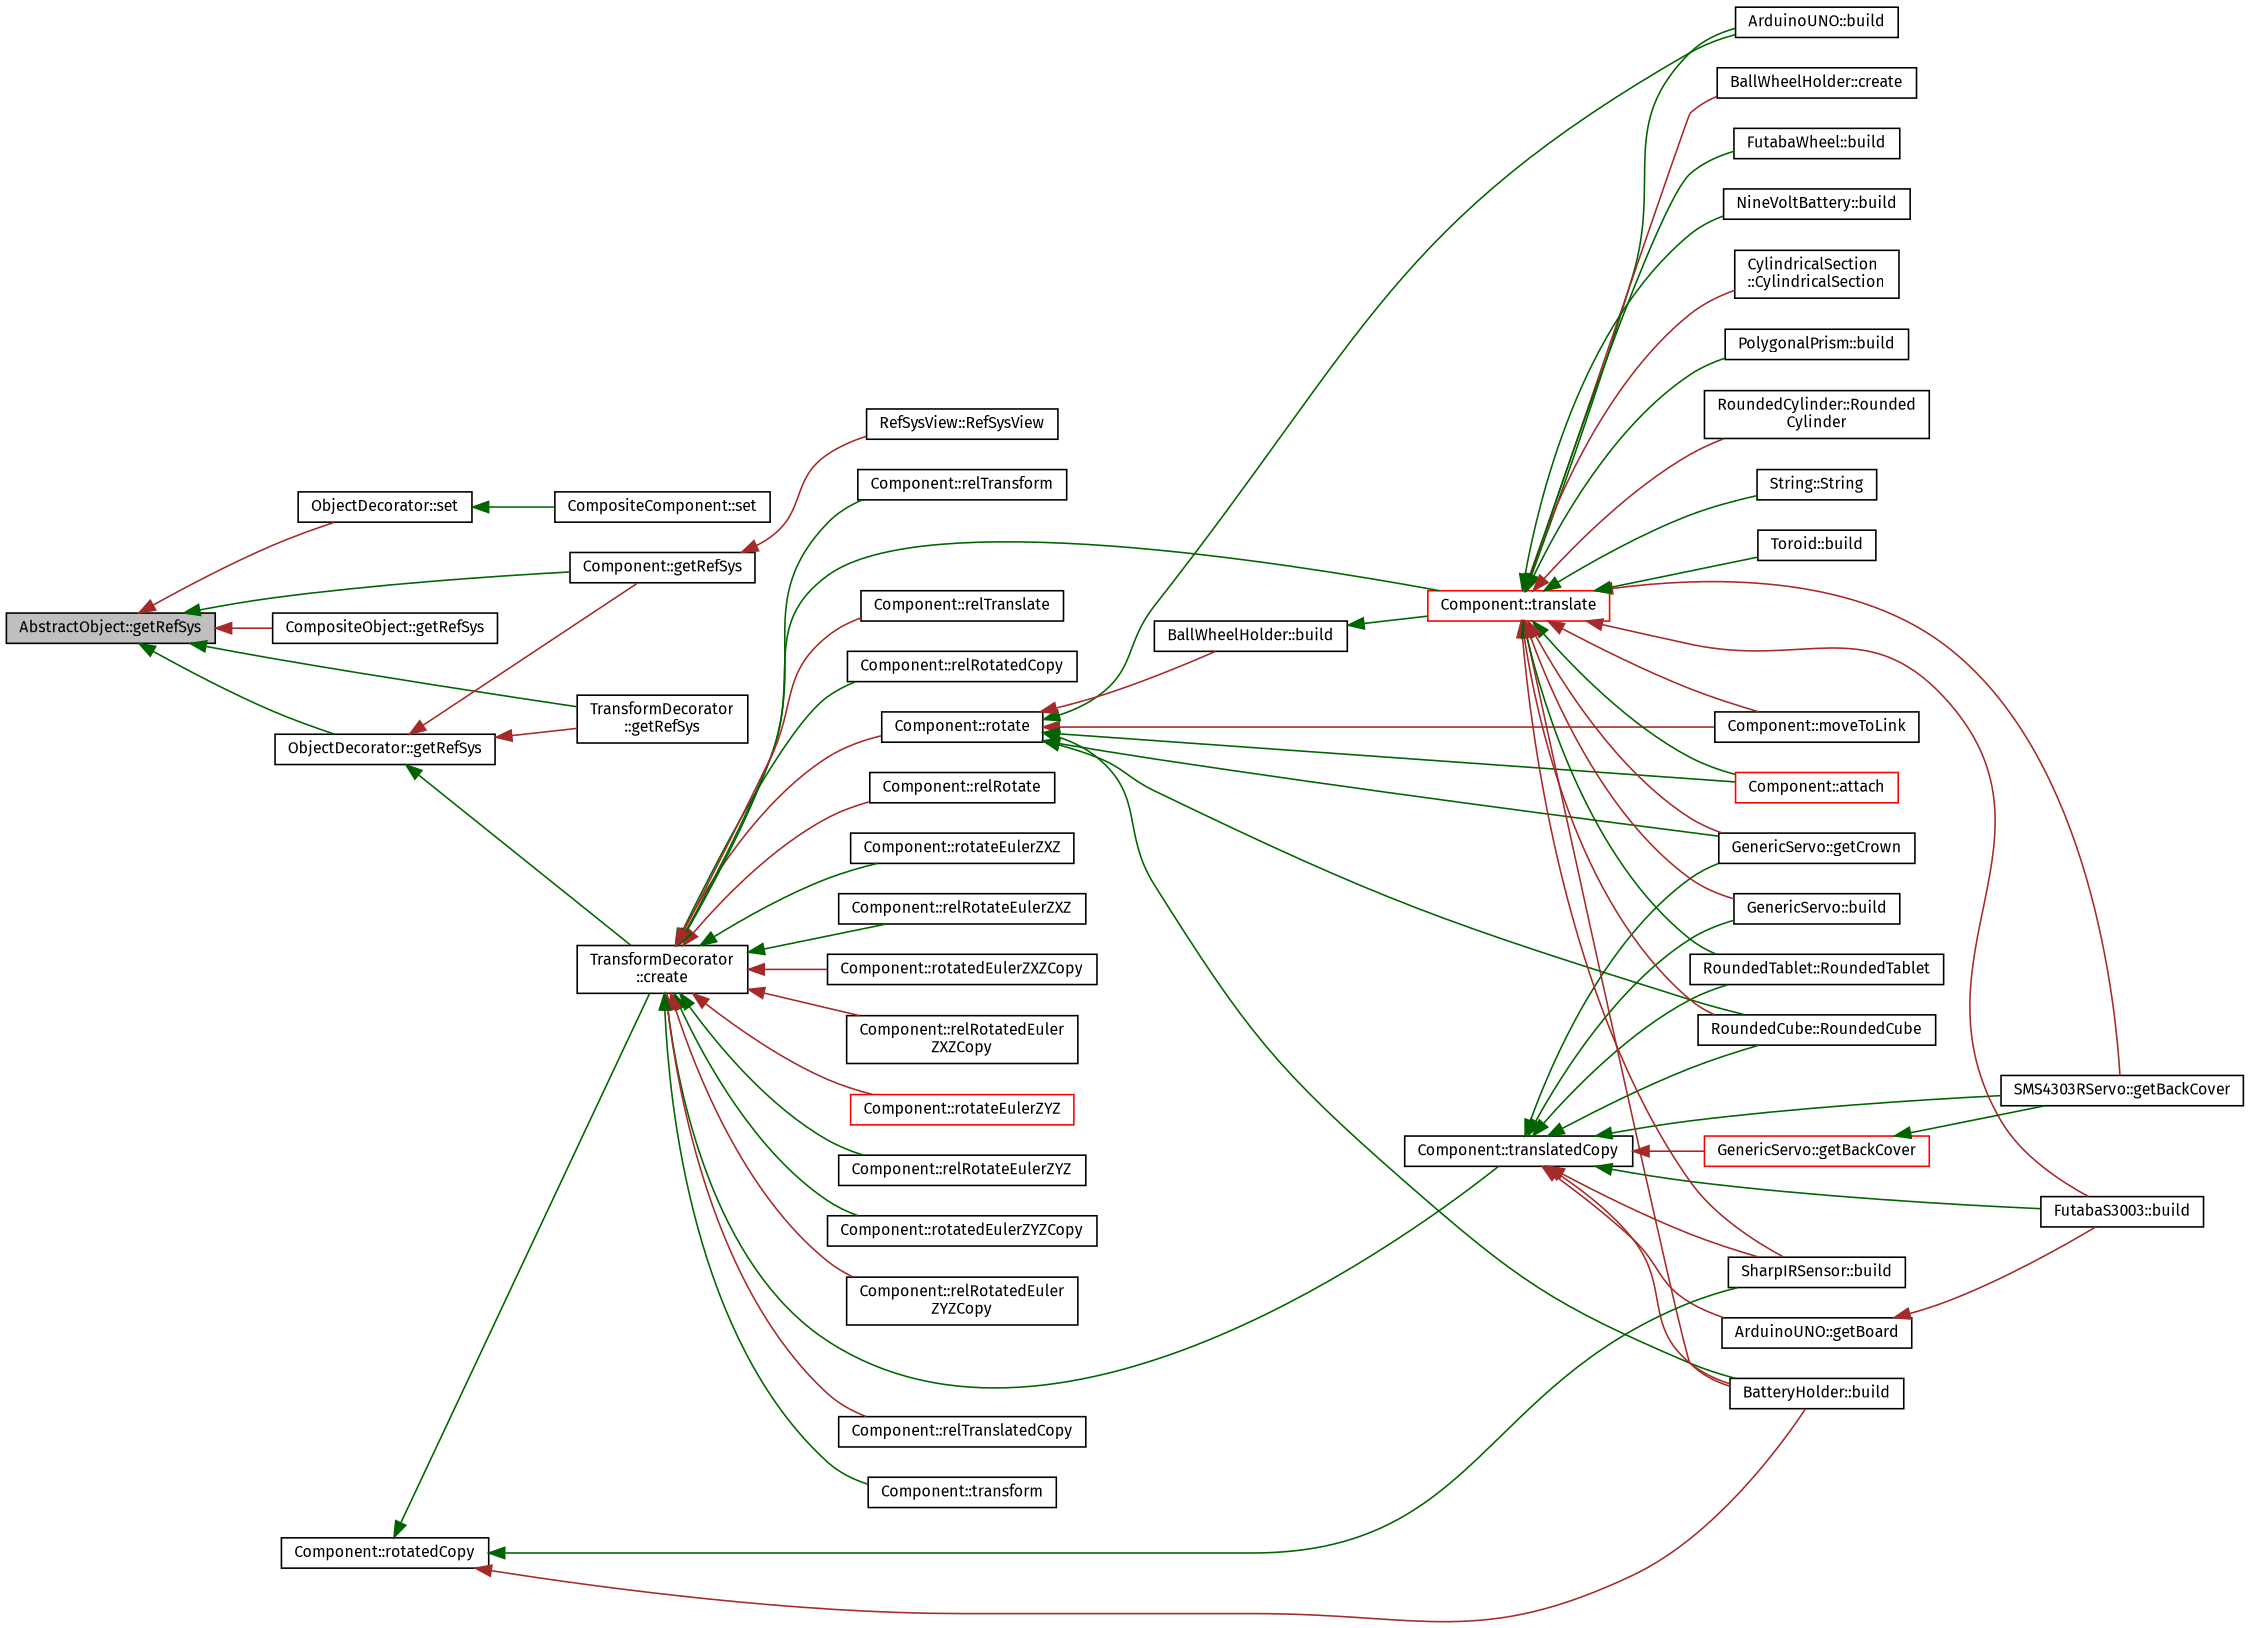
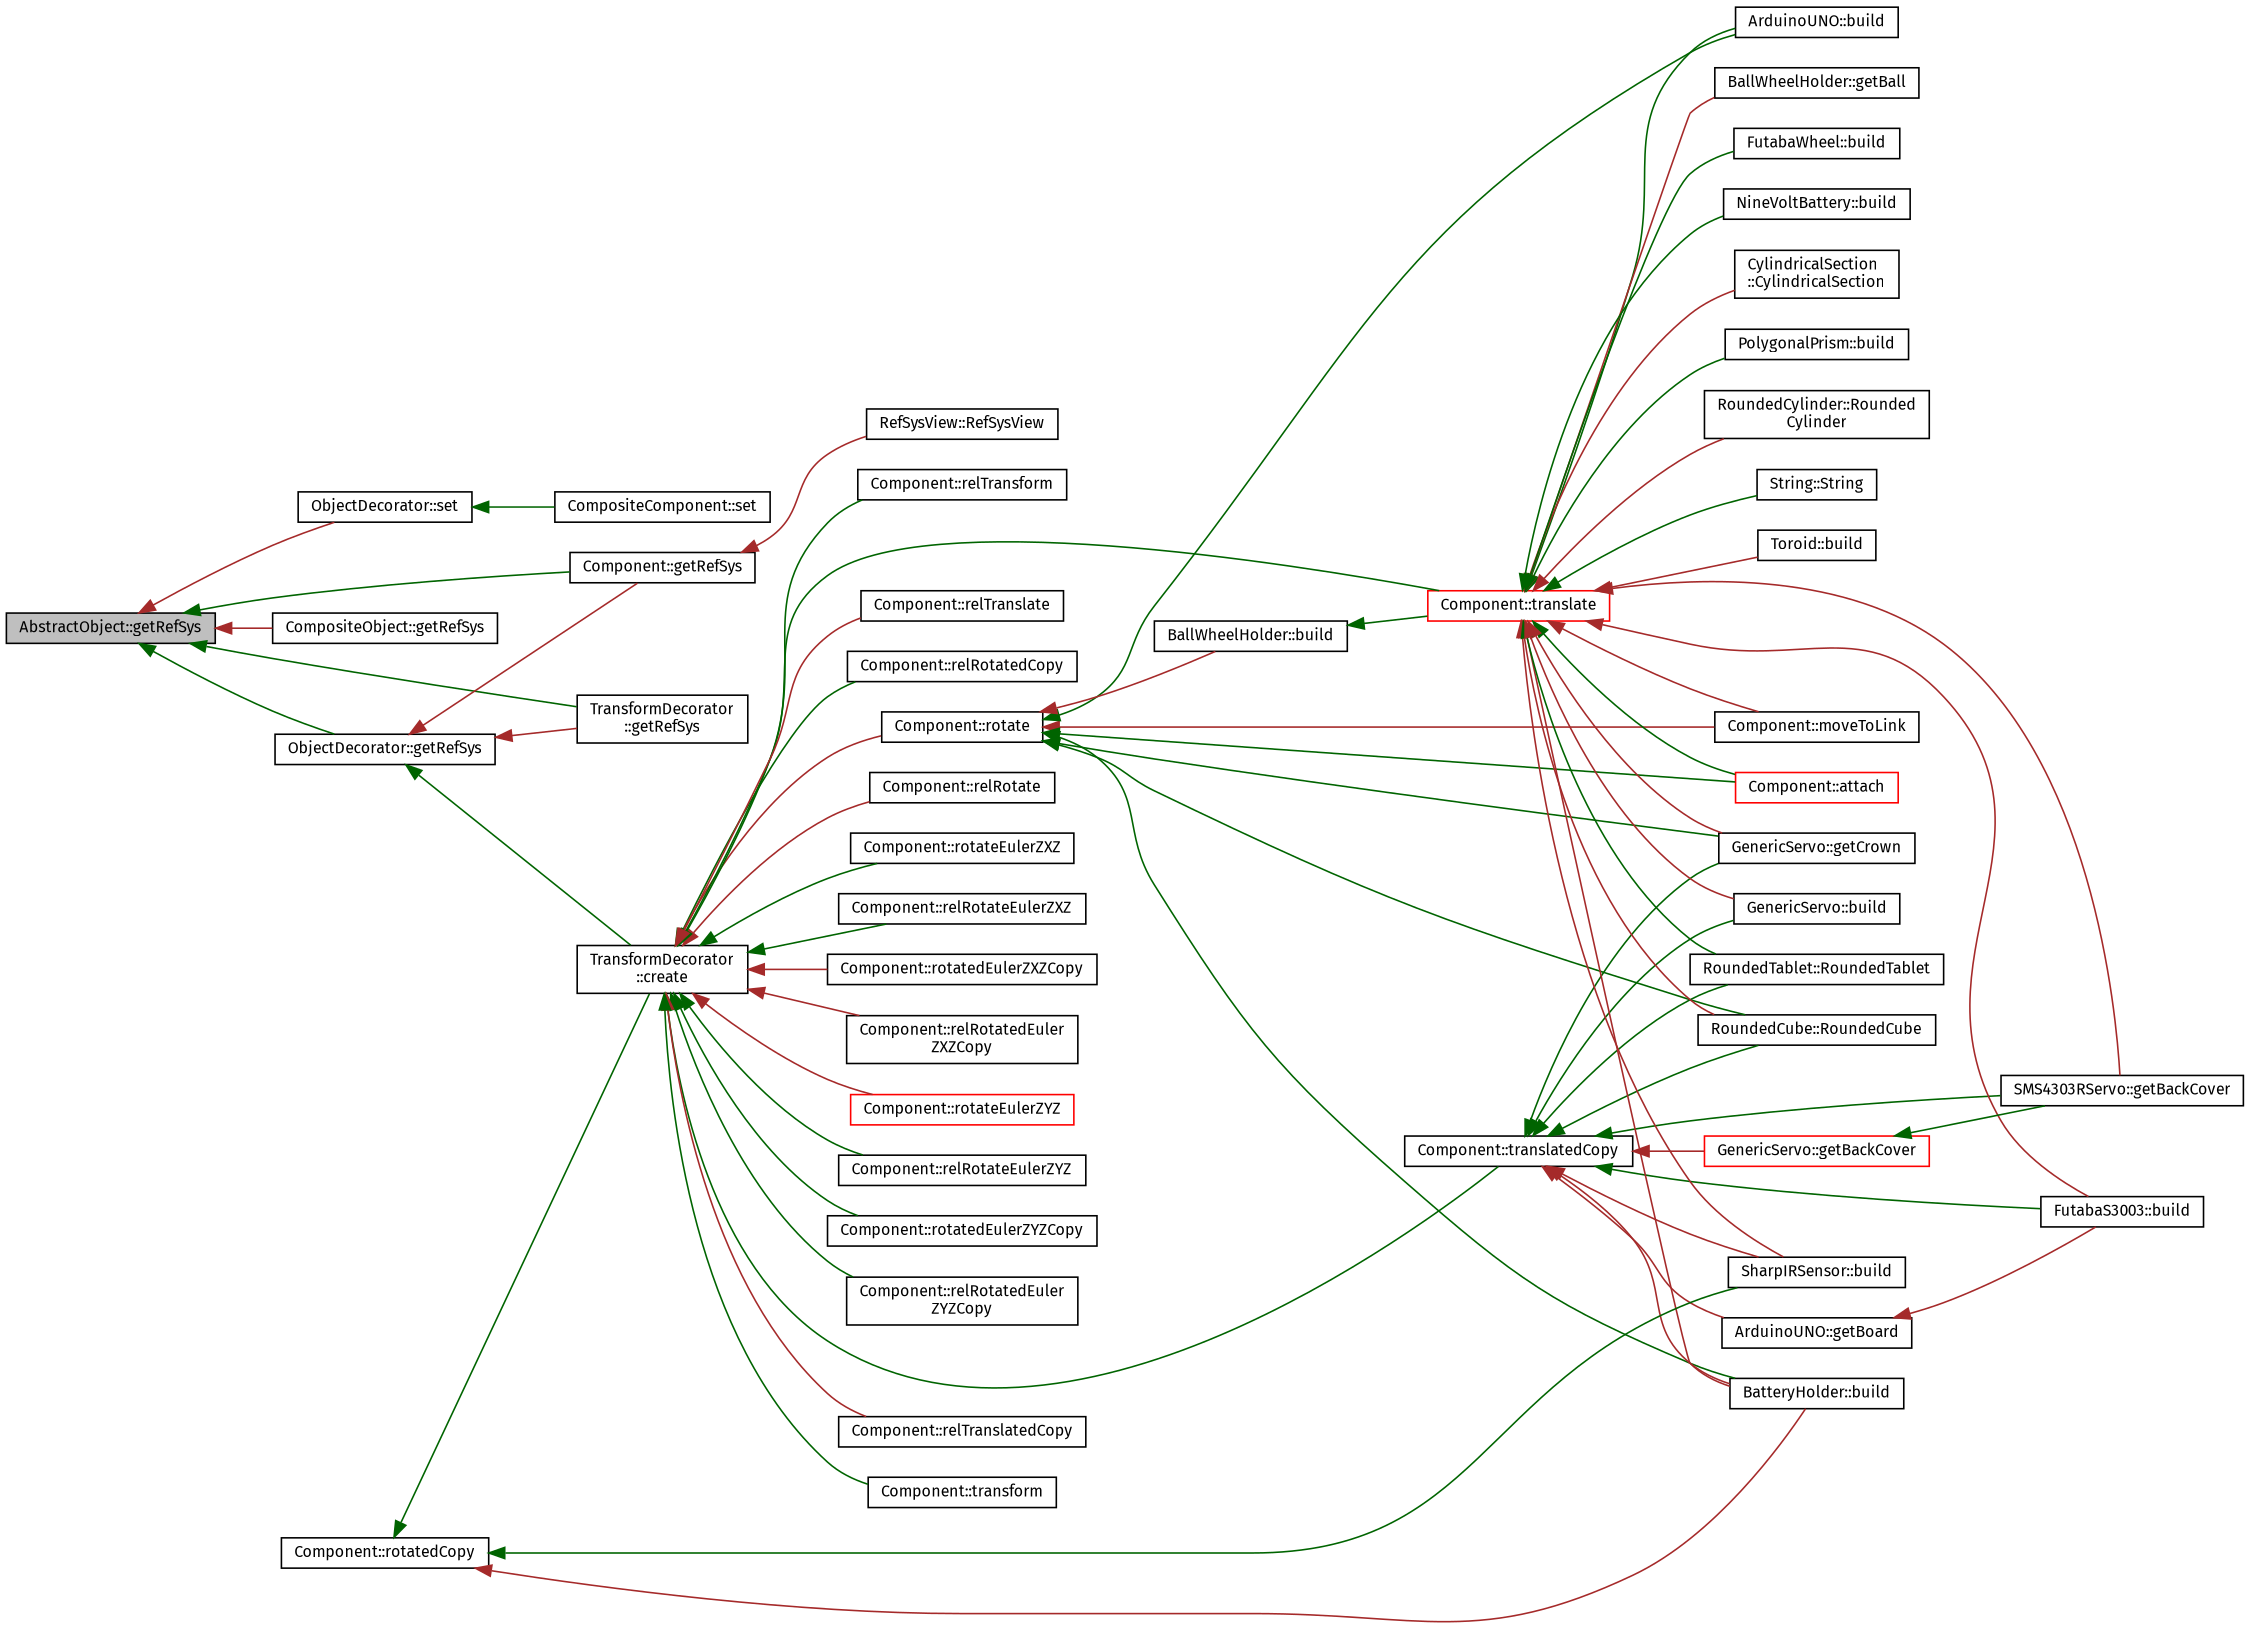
(1817, 83) -> (1817, 83)
(1684, 572) -> (1684, 572)
(742, 1158) -> (742, 1158)
